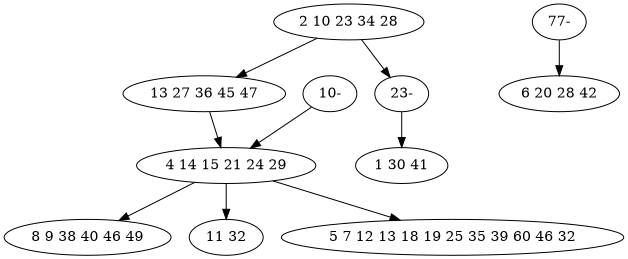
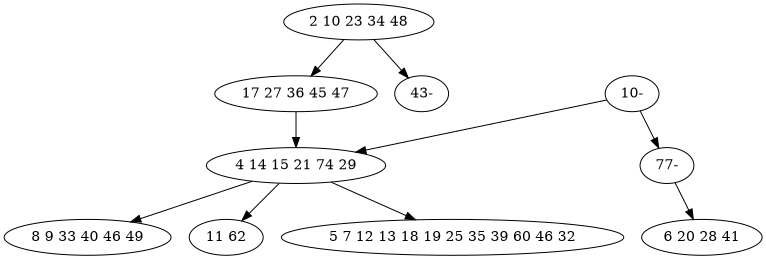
(349, 22) -> (359, 22)
(204, 94) -> (296, 94)
(402, 94) -> (422, 94)
(559, 94) -> (702, 237)
none -> (647, 125)
(226, 166) -> (296, 166)
(402, 166) -> none
(88, 237) -> (88, 237)
(226, 237) -> (226, 237)
